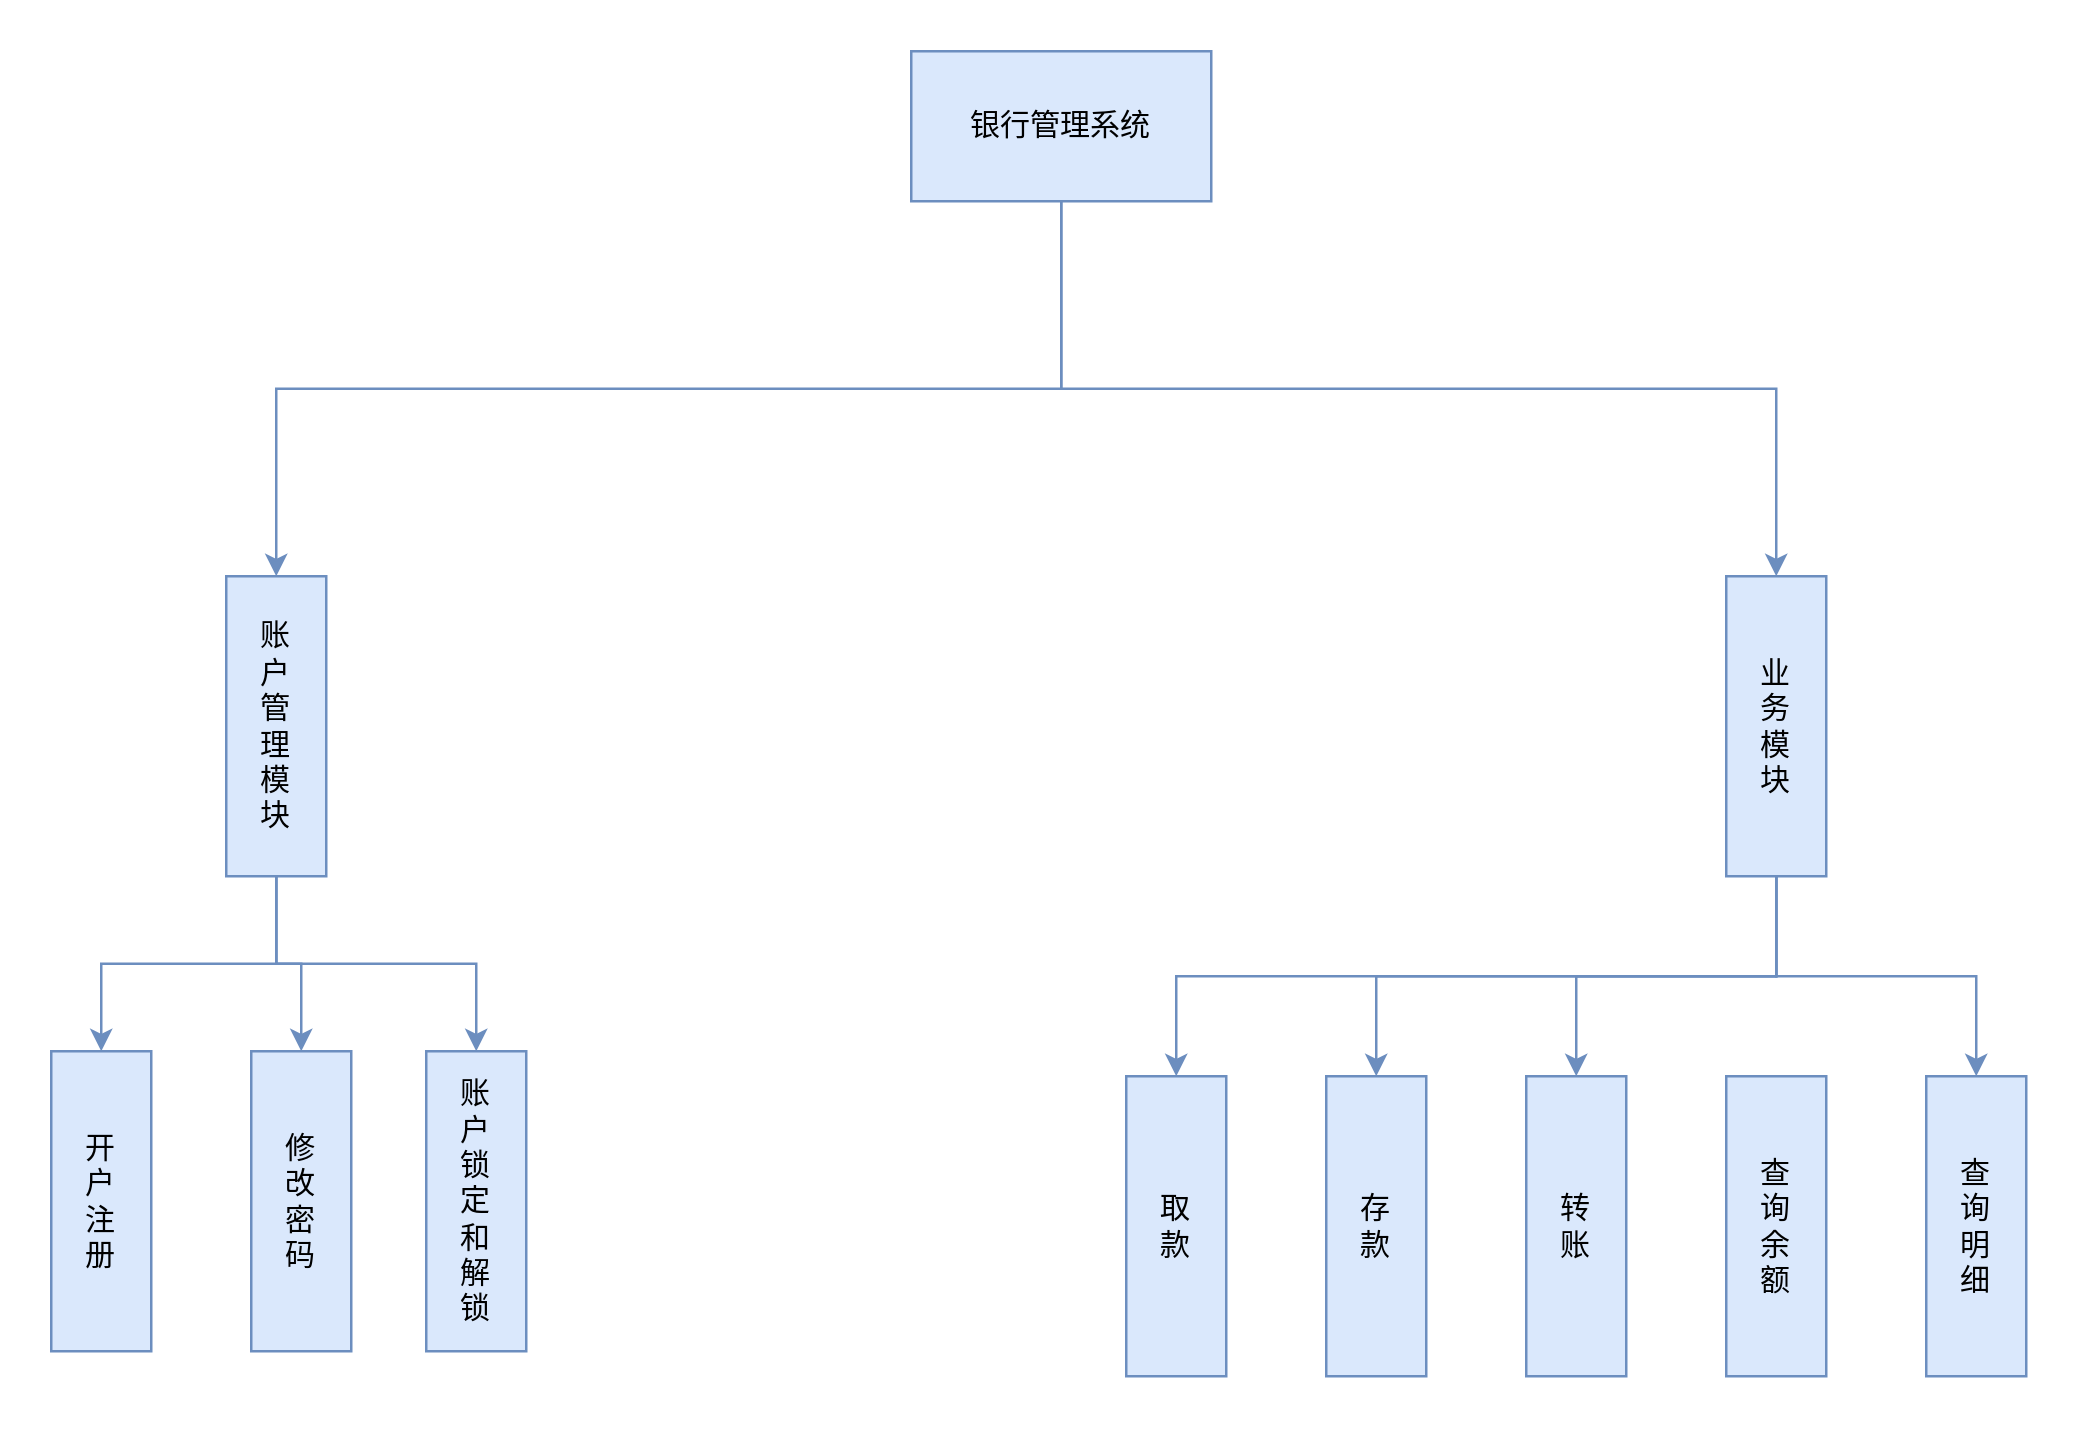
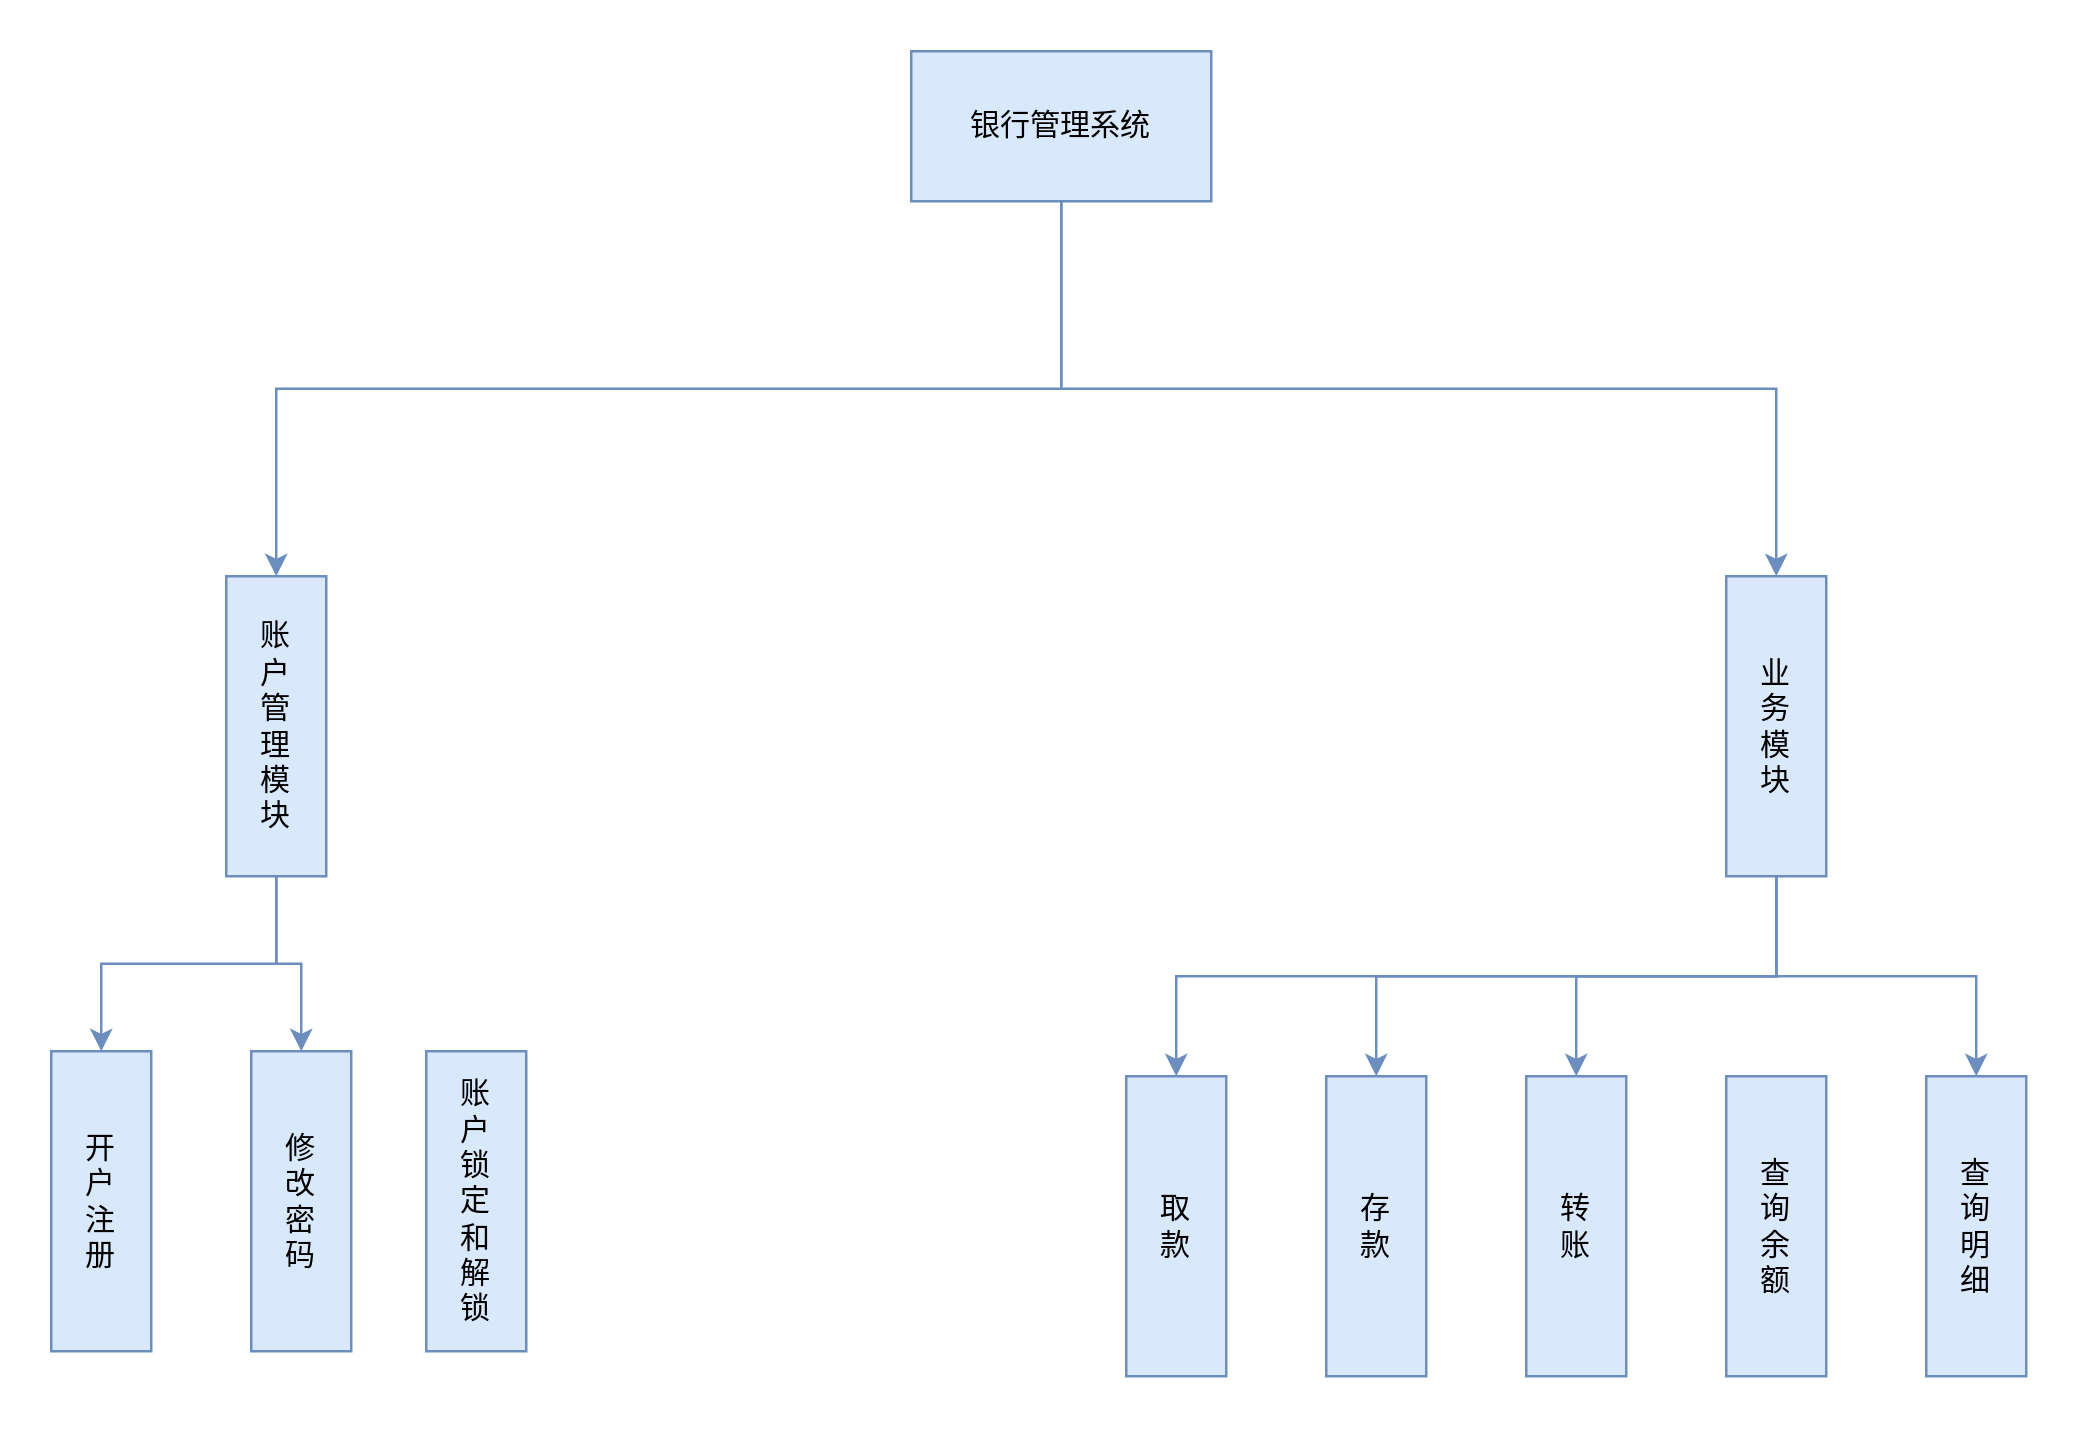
(426, 964) -> none
